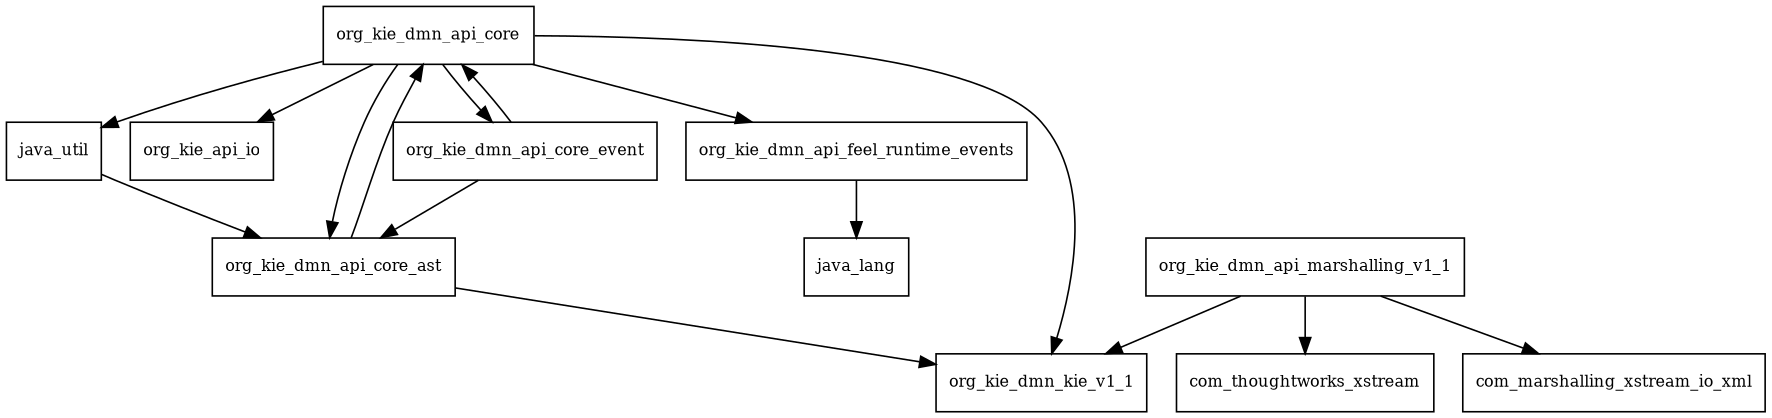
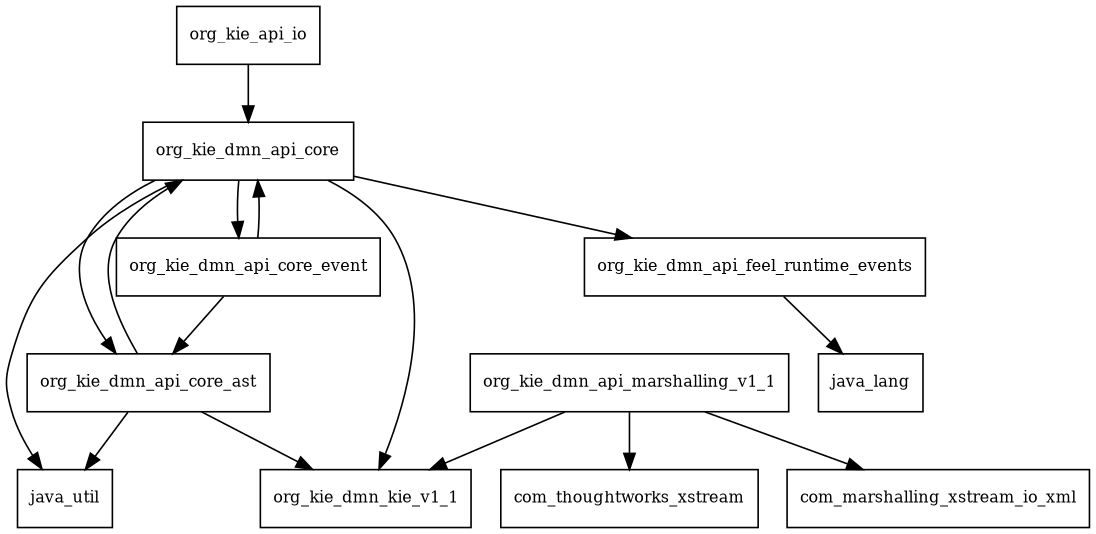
(323, 90) -> (248, 85)
(173, 204) -> (111, 434)
